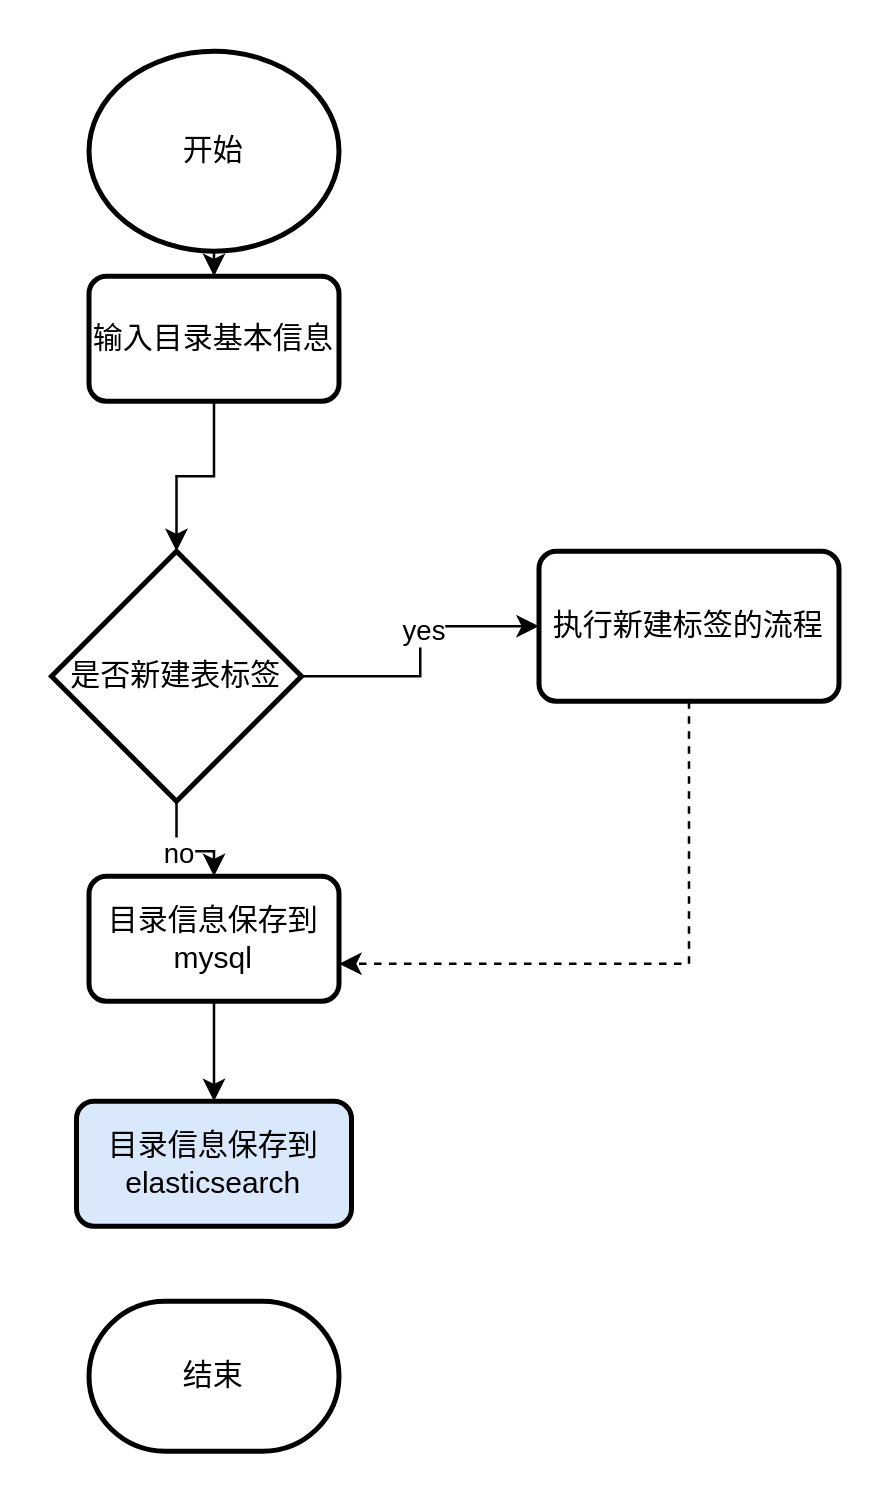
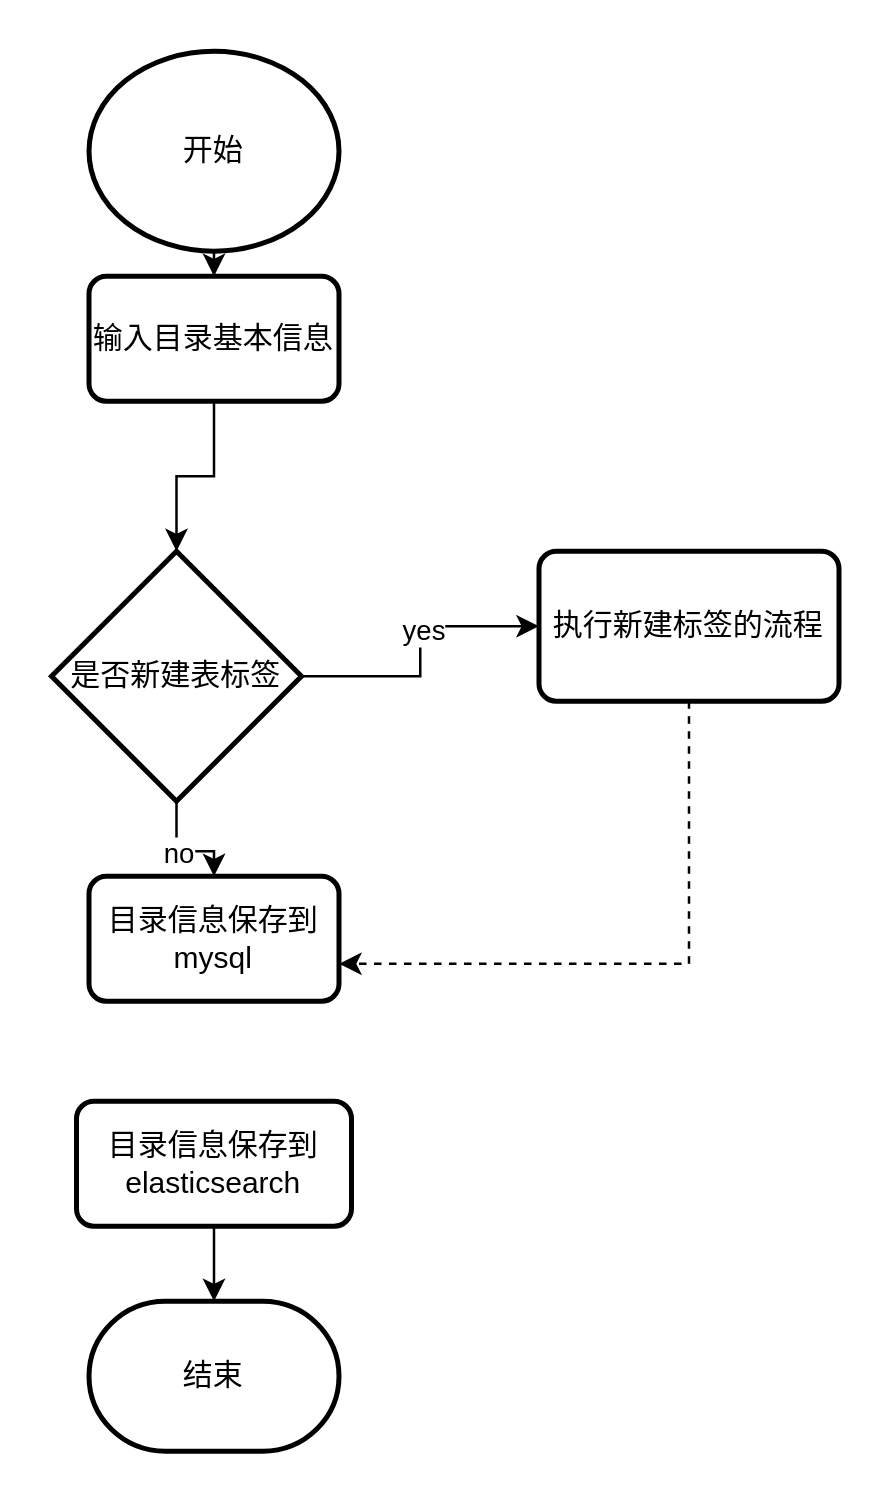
(214, 1043) -> none
(214, 1164) -> (214, 1164)
none -> (214, 1271)
